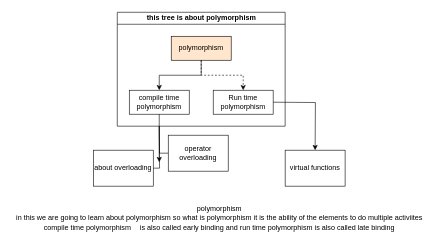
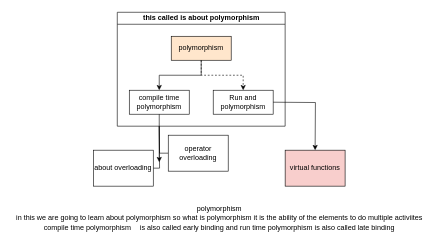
(202, 18) -> (202, 18)
(243, 102) -> (243, 102)
(315, 168) -> (315, 168)
